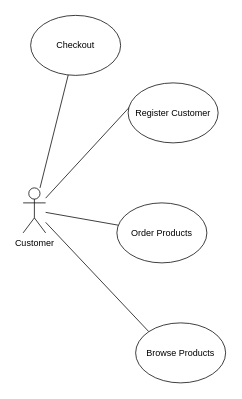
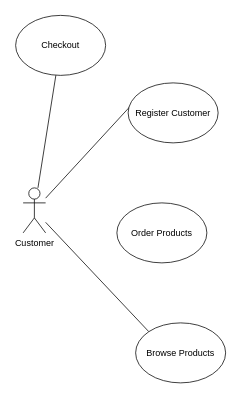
(75, 45) -> (60, 45)
(81, 219) -> none
